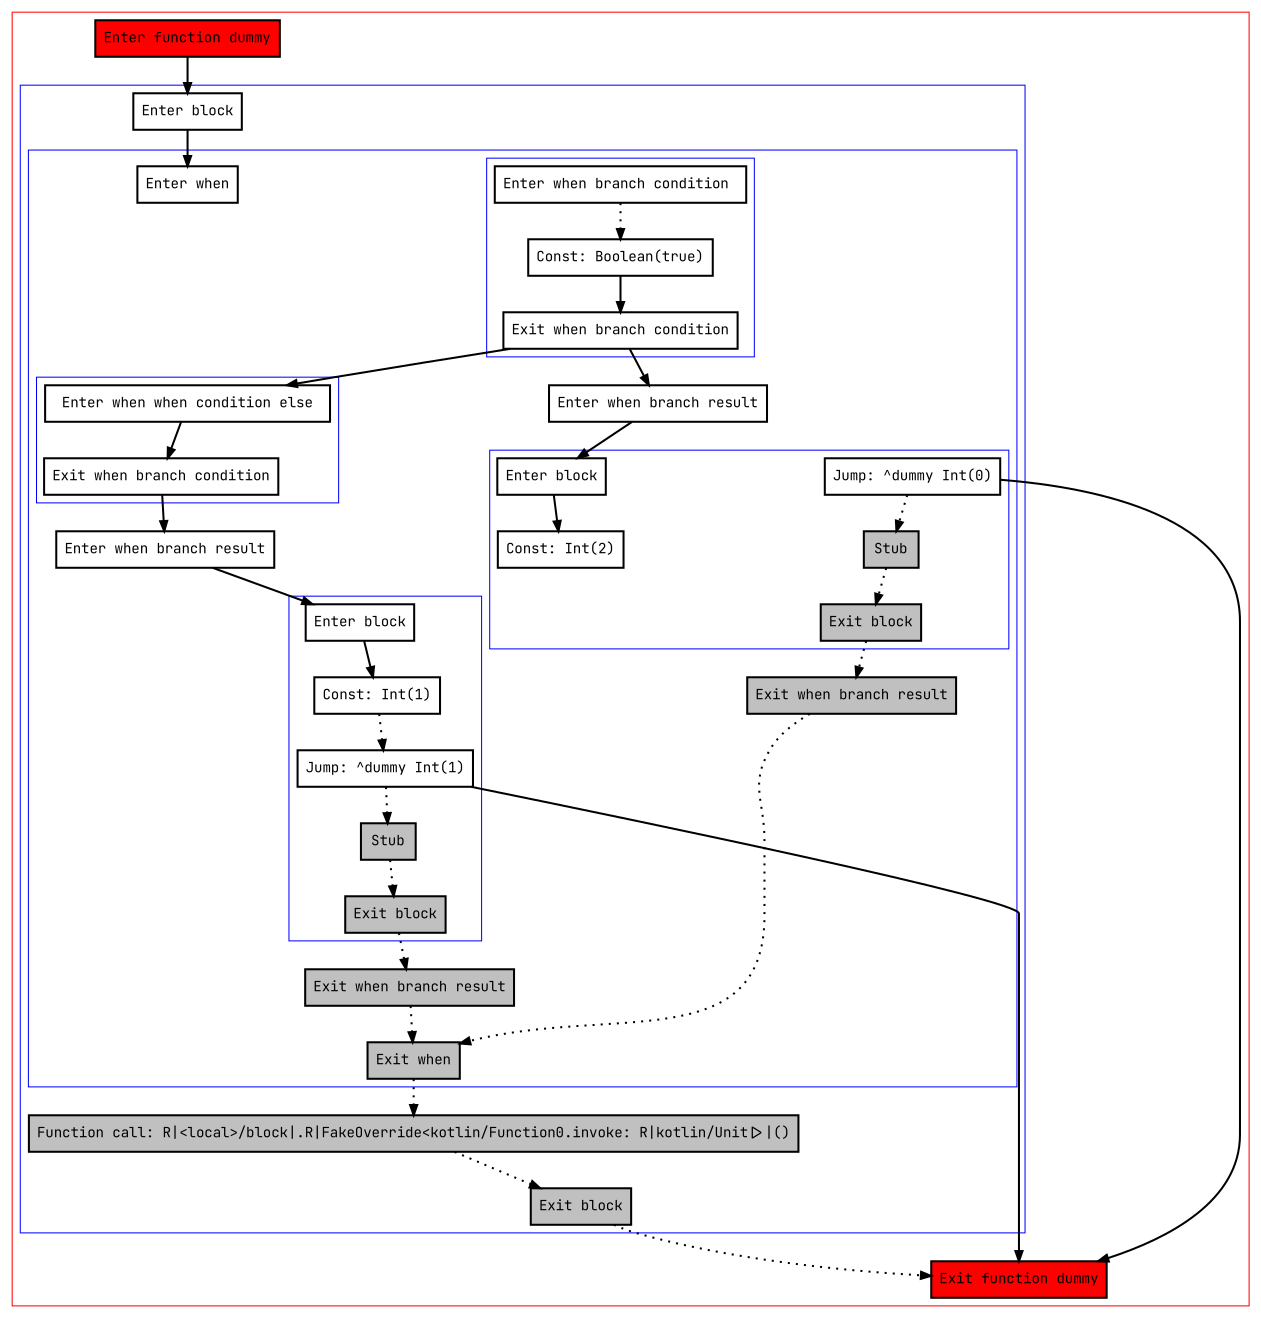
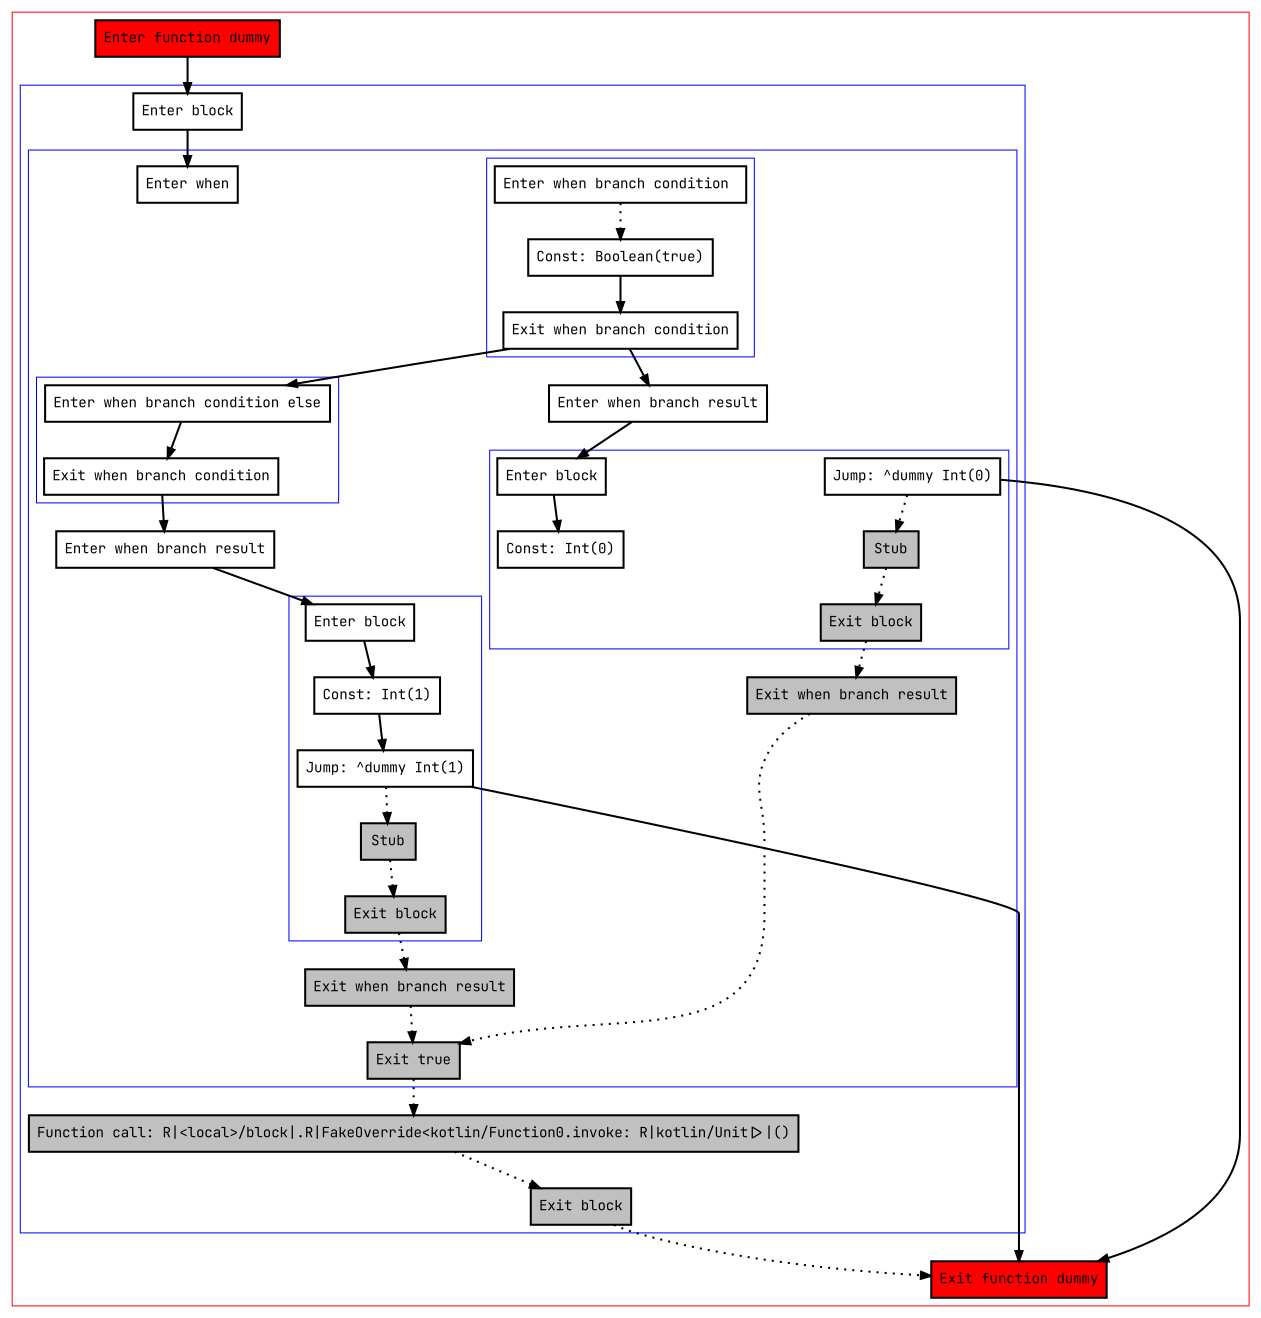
(188, 404) -> (188, 404)
(561, 550) -> (561, 550)
(381, 727) -> (381, 727)
(414, 1061) -> (414, 1061)
